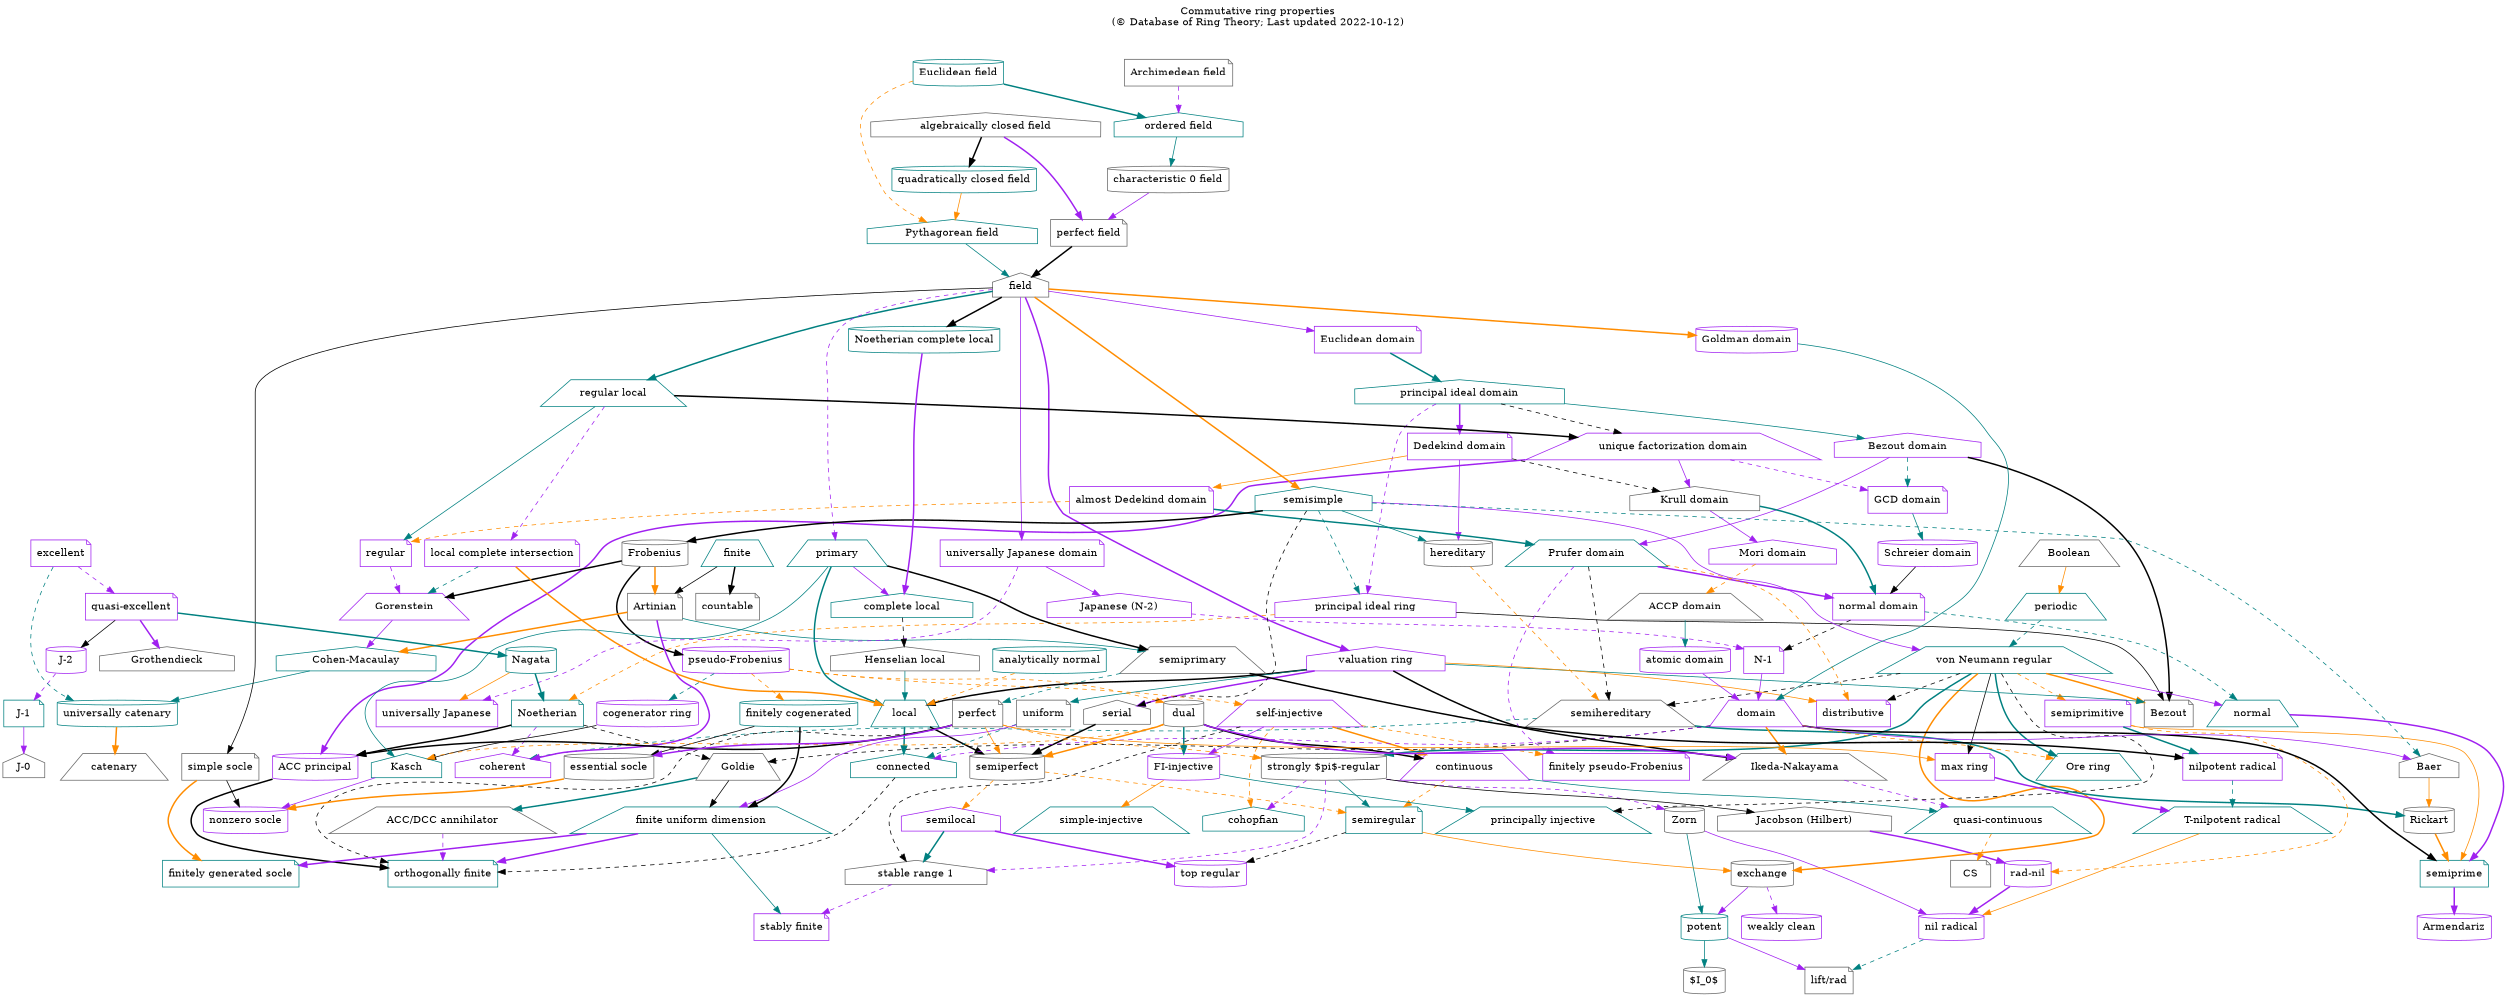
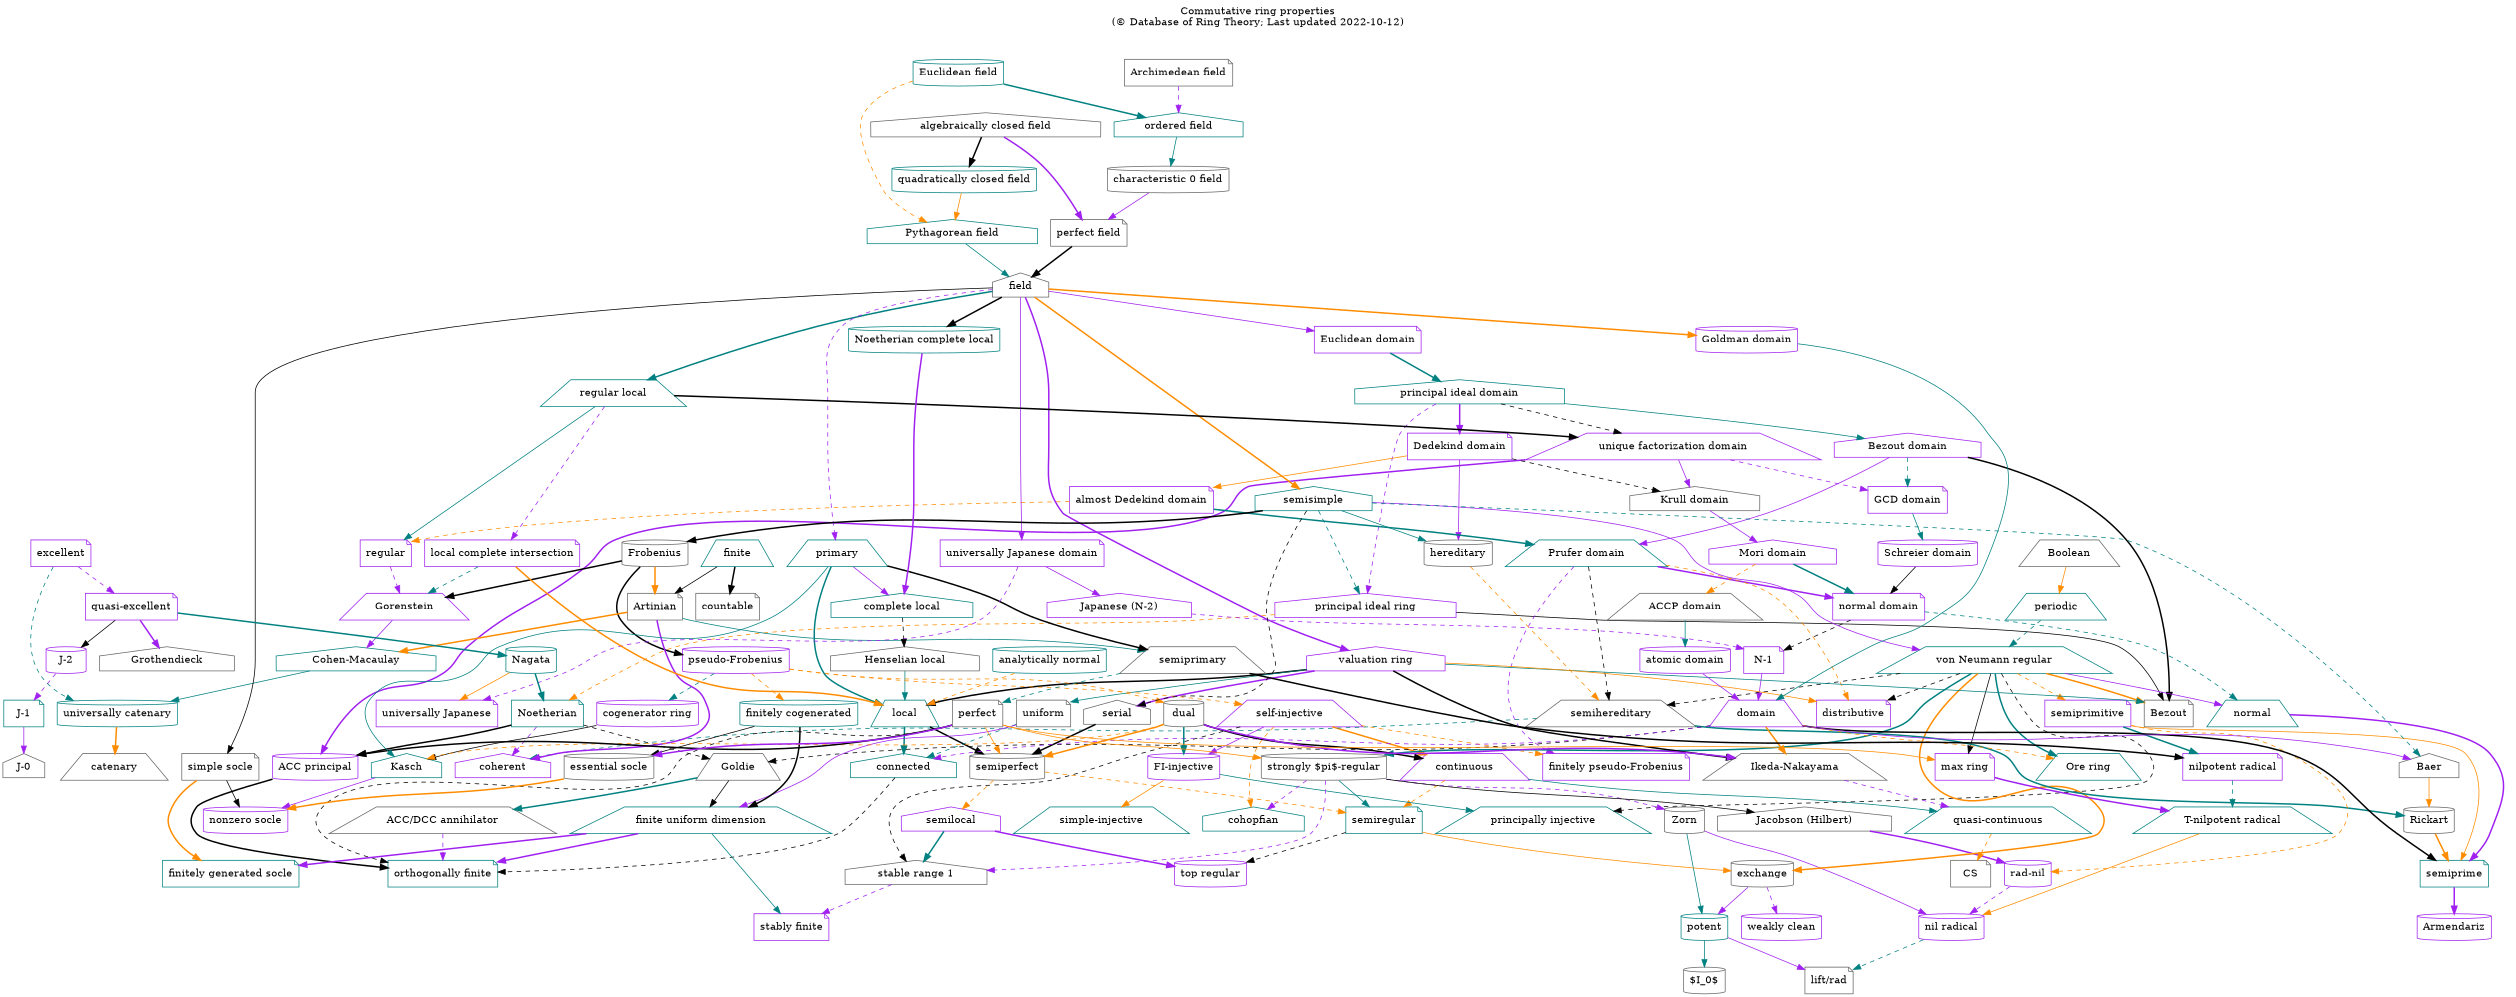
(1829, 530) -> (1820, 577)
(1128, 745) -> (1128, 745)
(1993, 898) -> (1993, 898)
